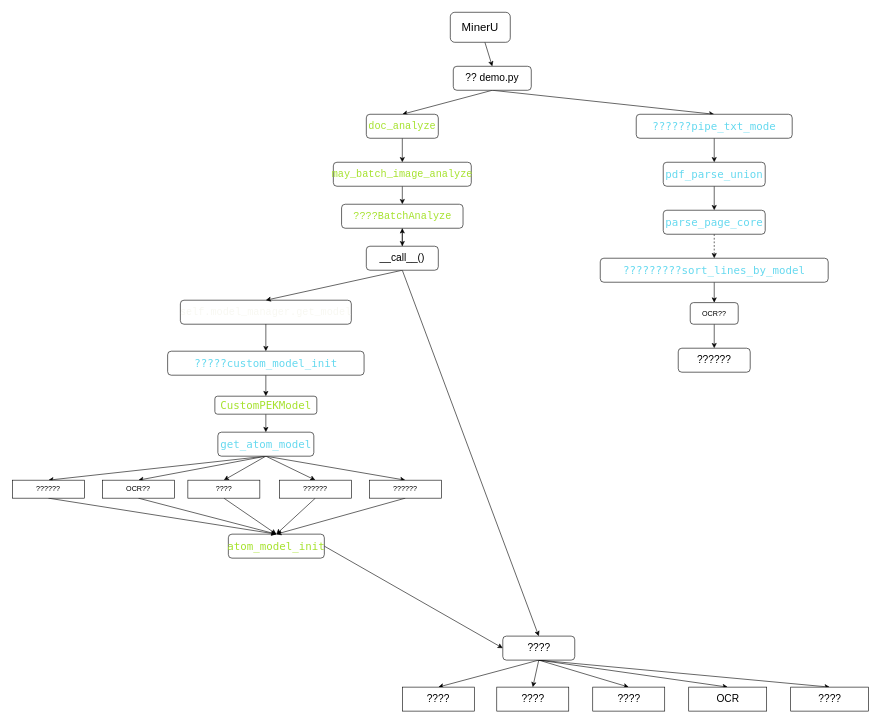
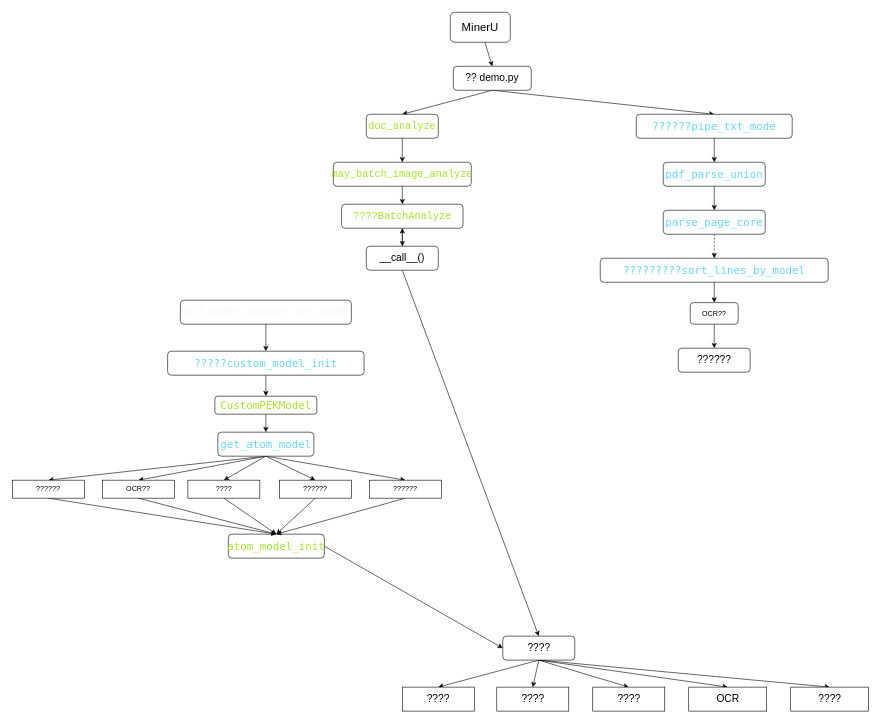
(334, 285) -> none
